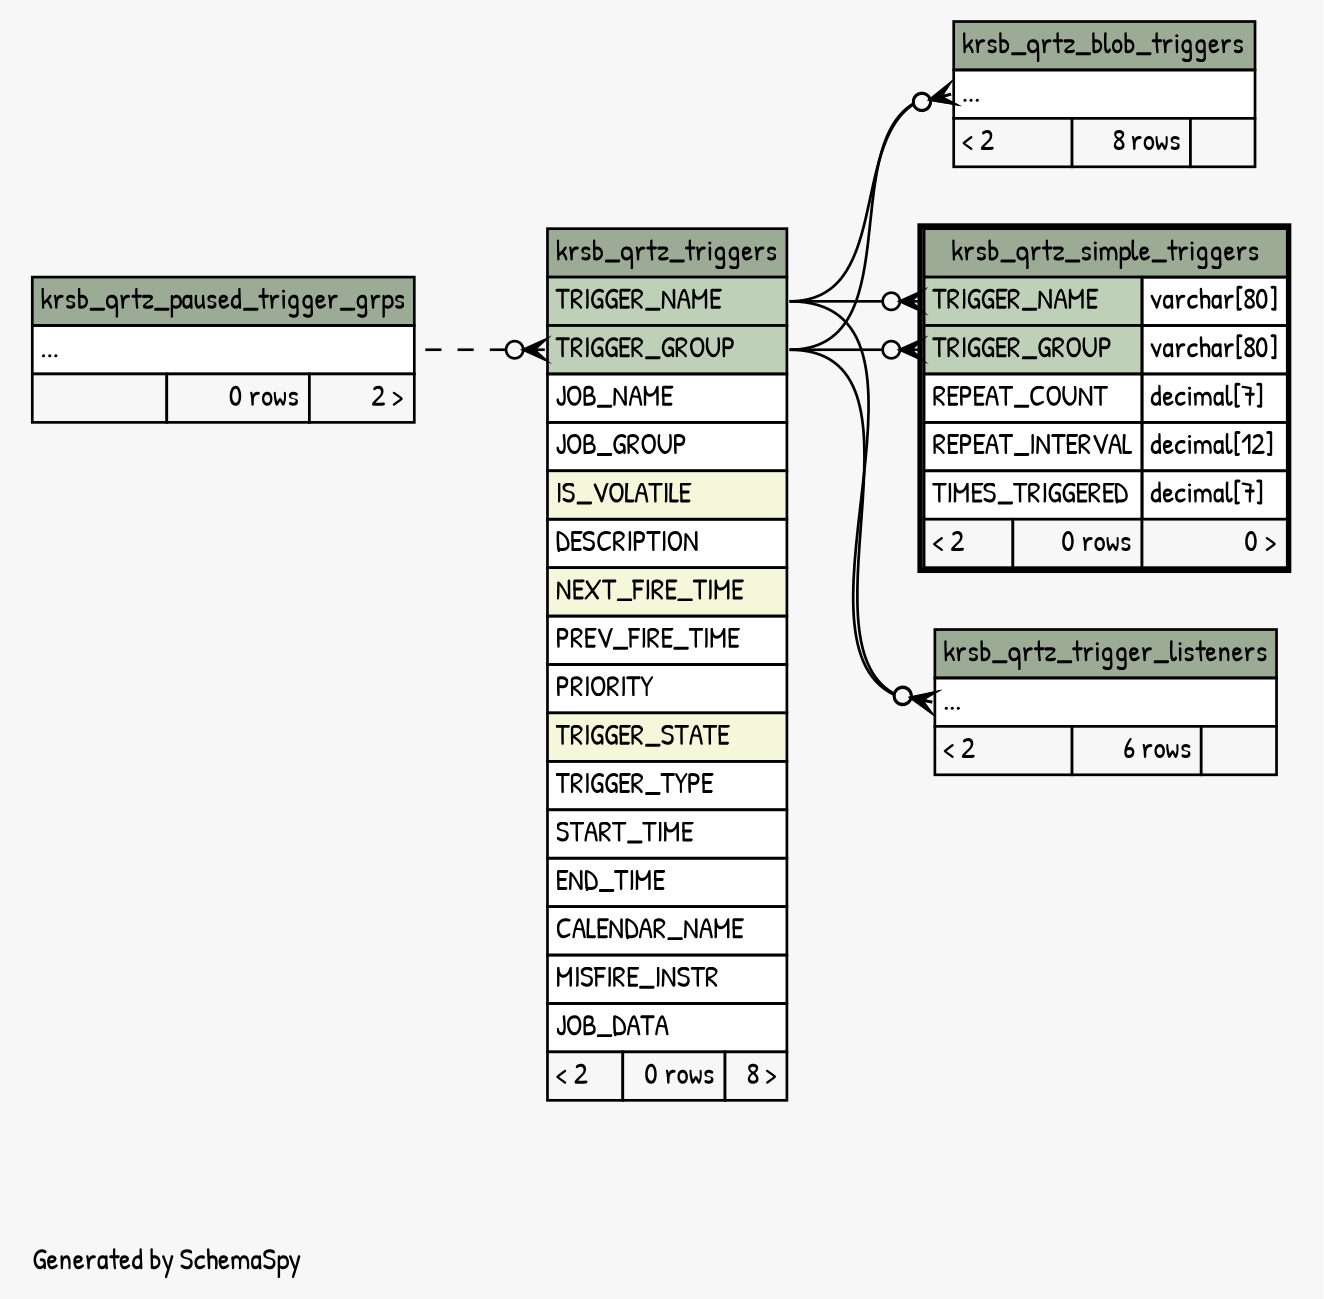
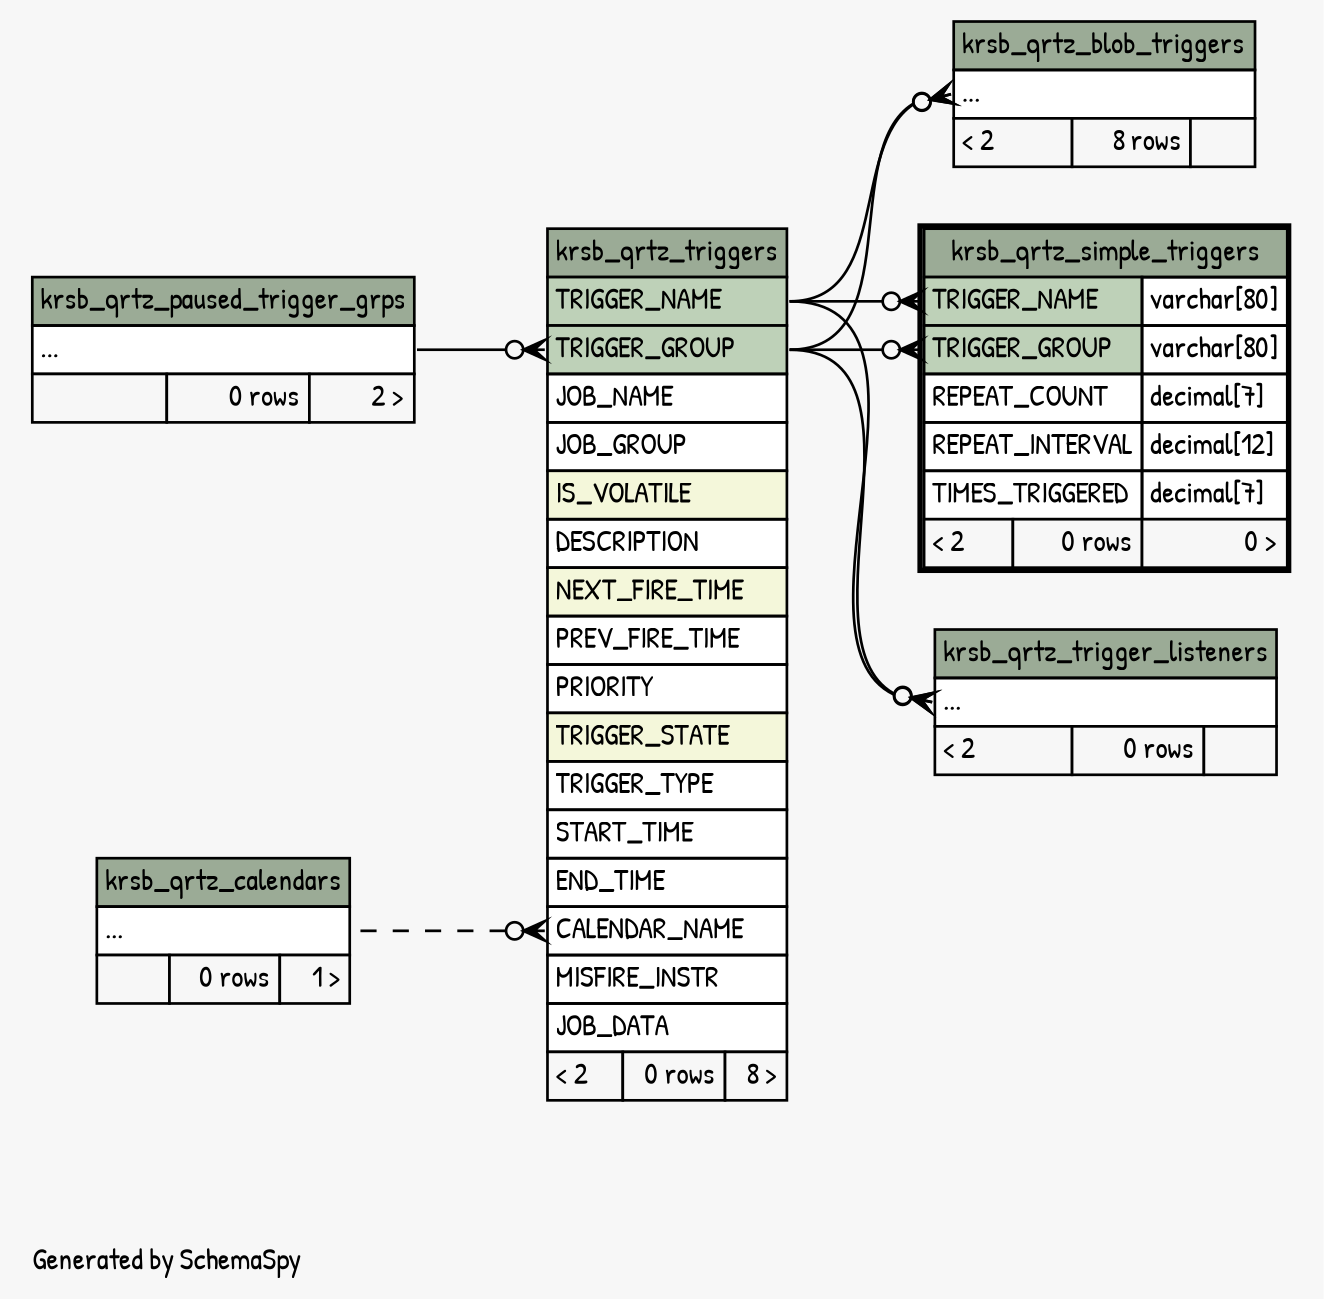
(462, 350) -> (462, 350)
(1158, 749) -> (1160, 749)
none -> (223, 931)
